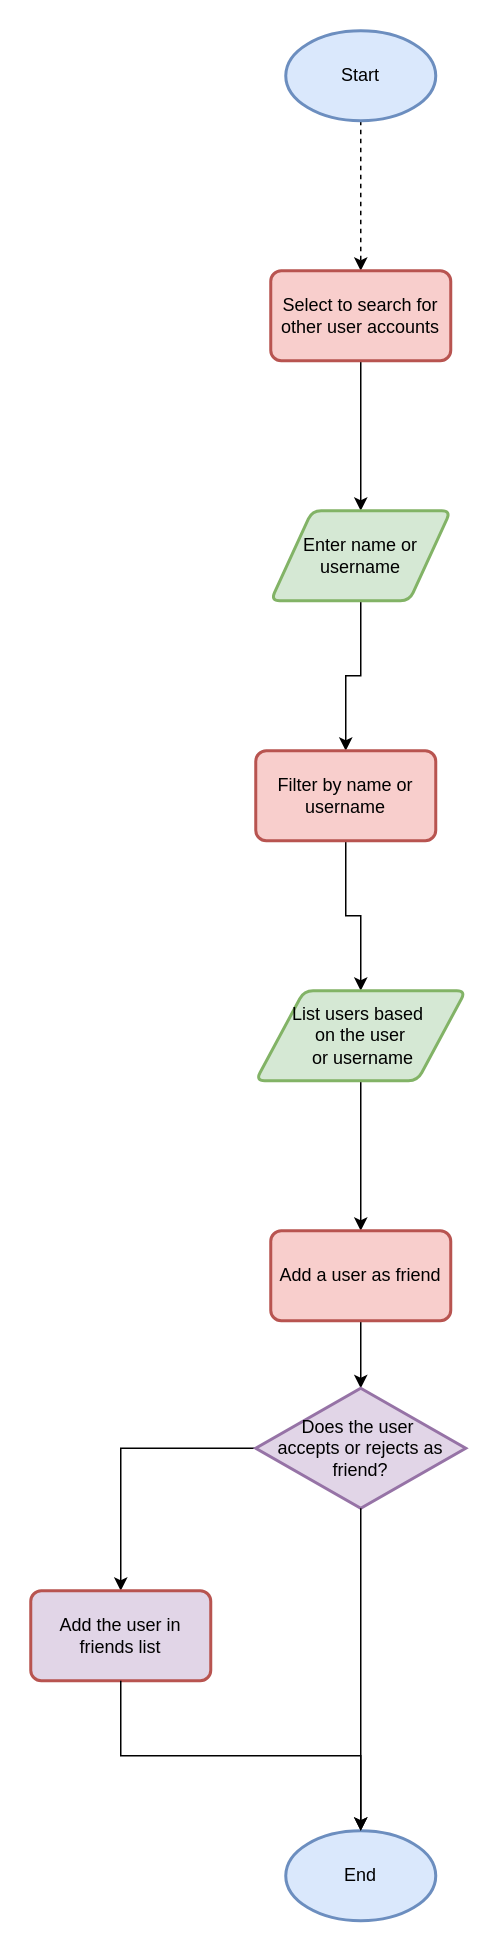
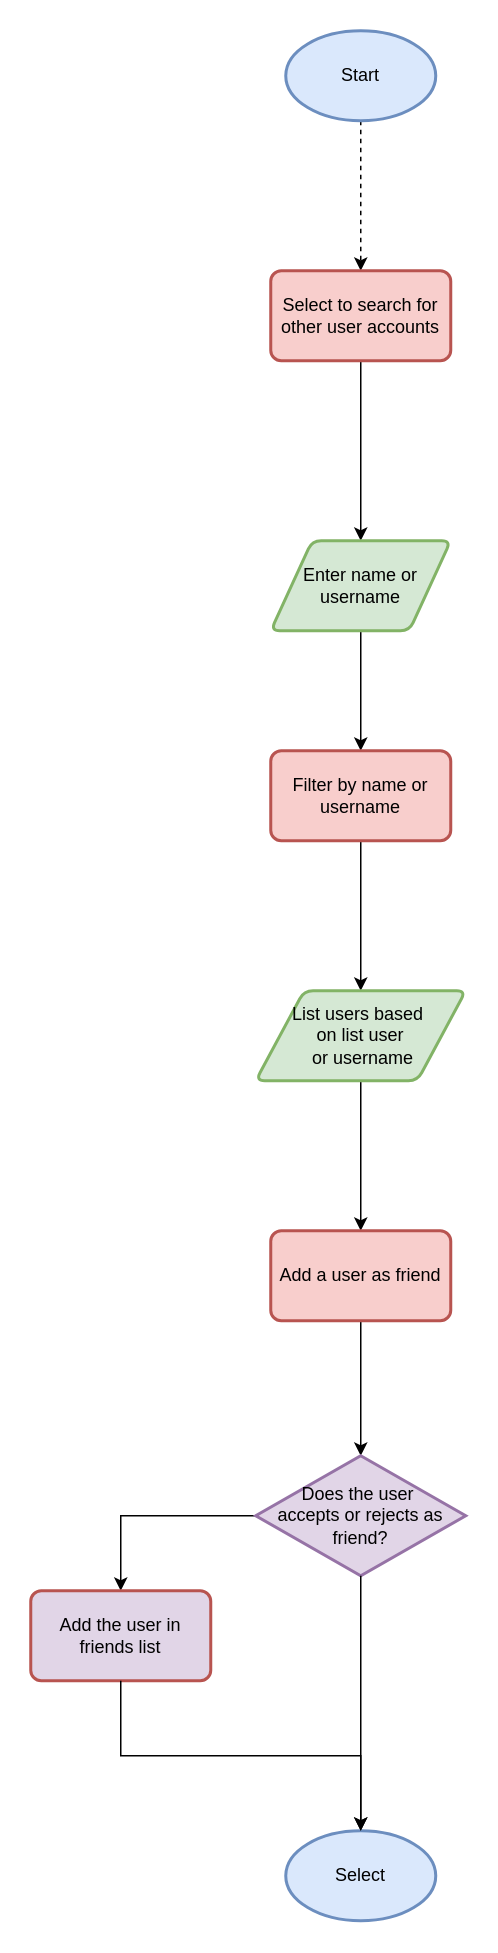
(361, 556) -> (361, 586)
(346, 796) -> (361, 796)
(361, 1036) -> (361, 1036)
(361, 1448) -> (361, 1516)
(361, 1876) -> (361, 1876)
